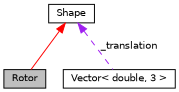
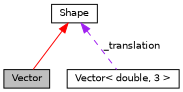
(25, 79) -> (27, 79)
